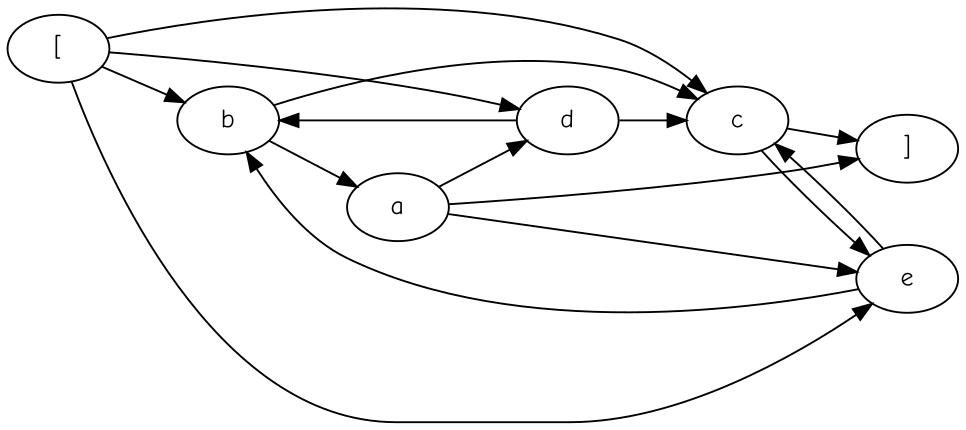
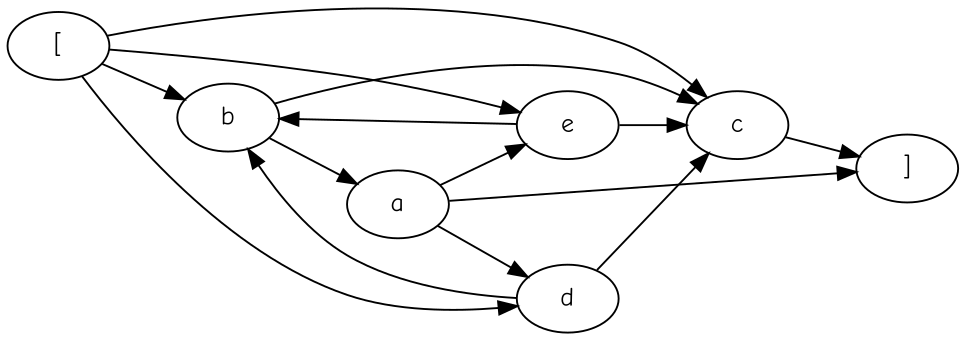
(807, 198) -> none
